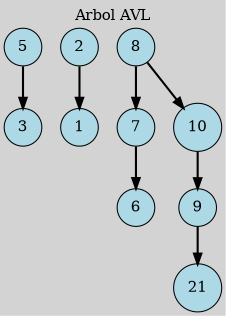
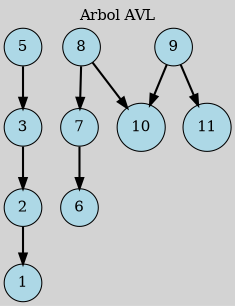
none -> (23, 162)
(198, 165) -> (160, 80)
(198, 288) -> (207, 127)
